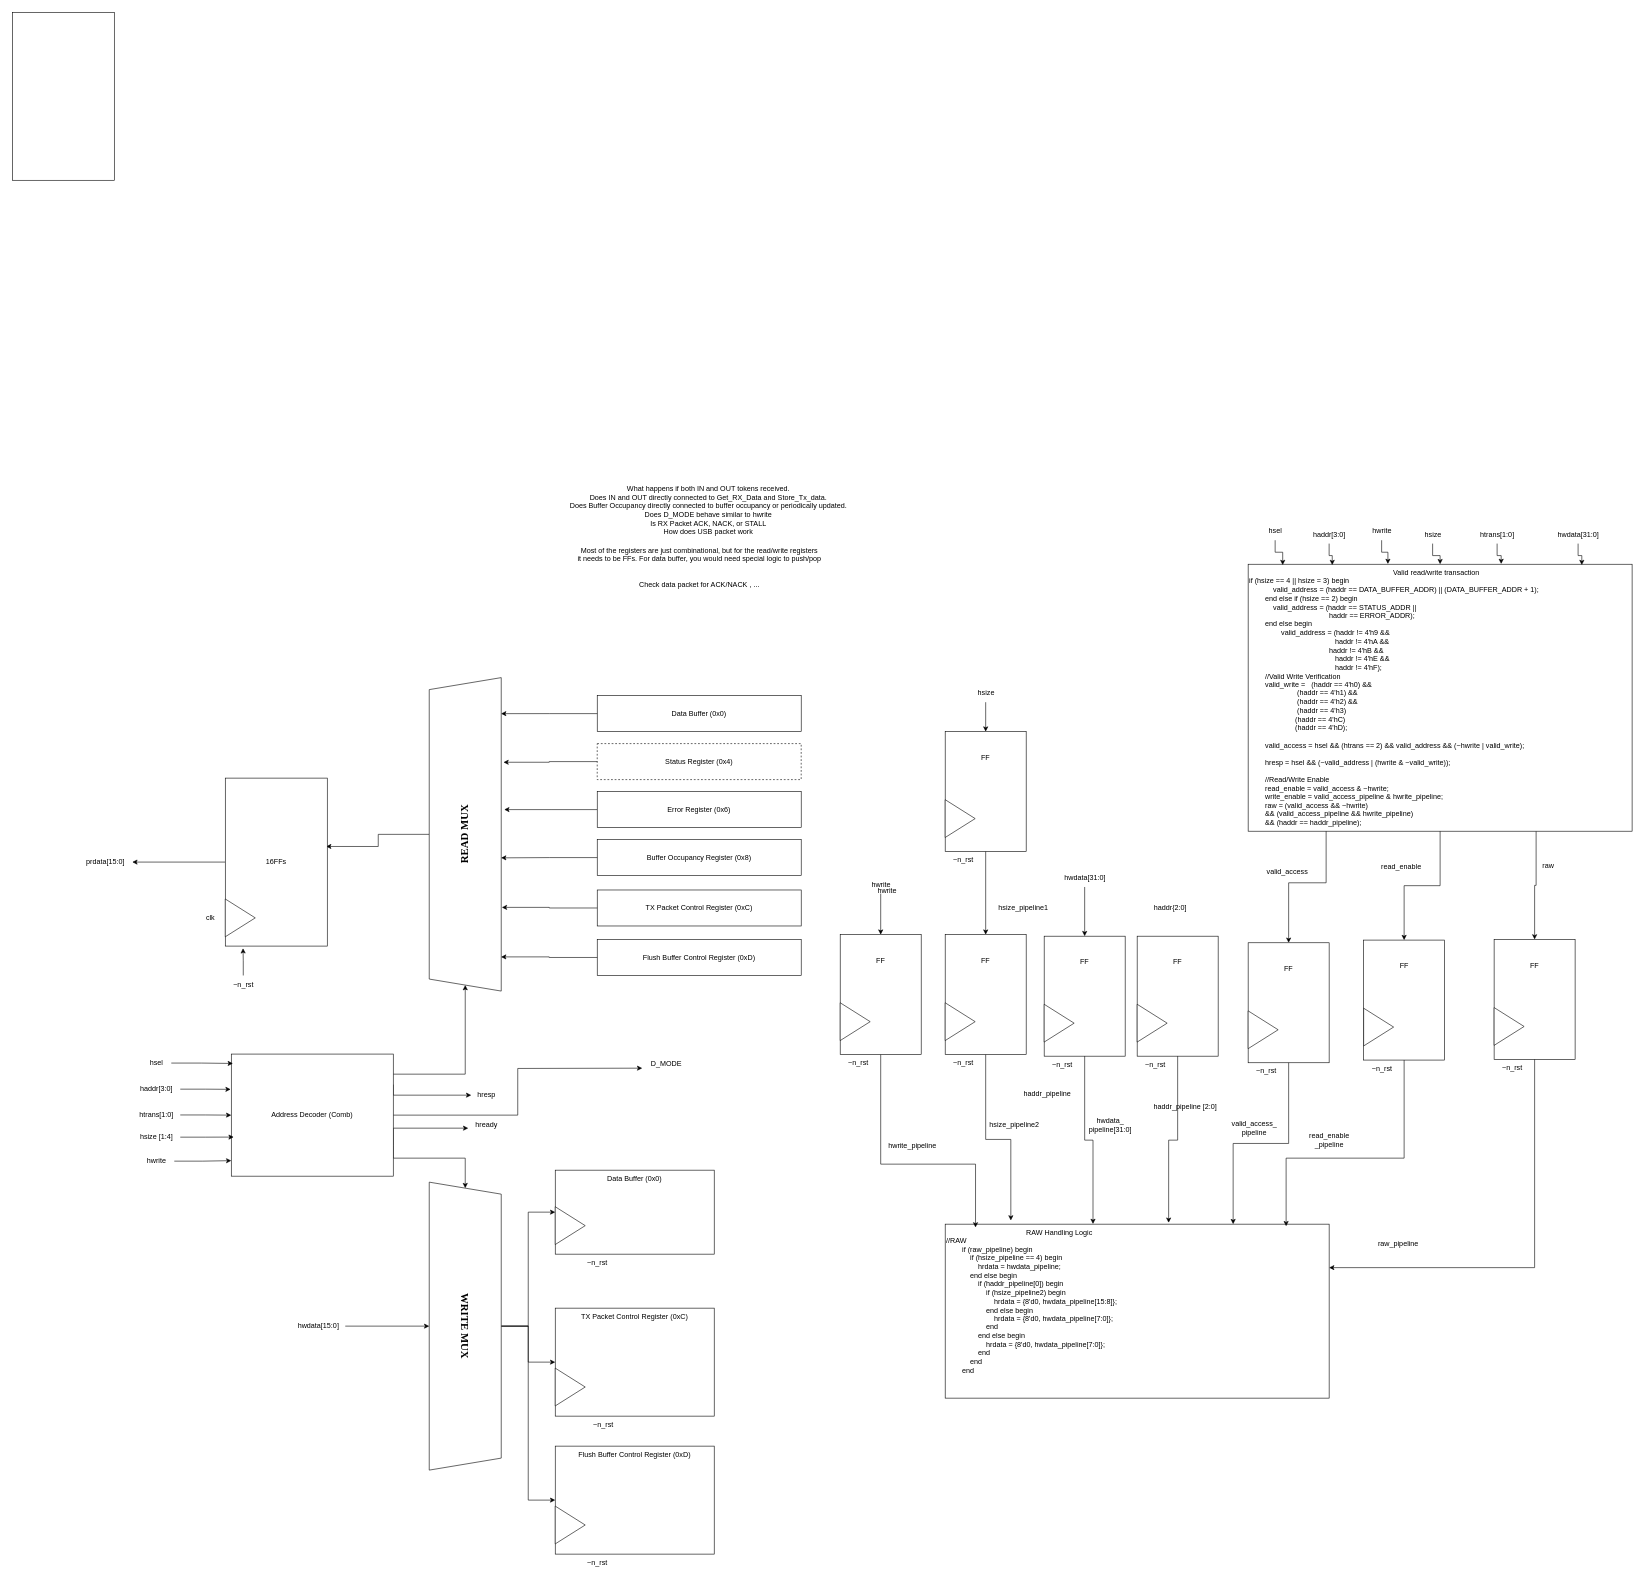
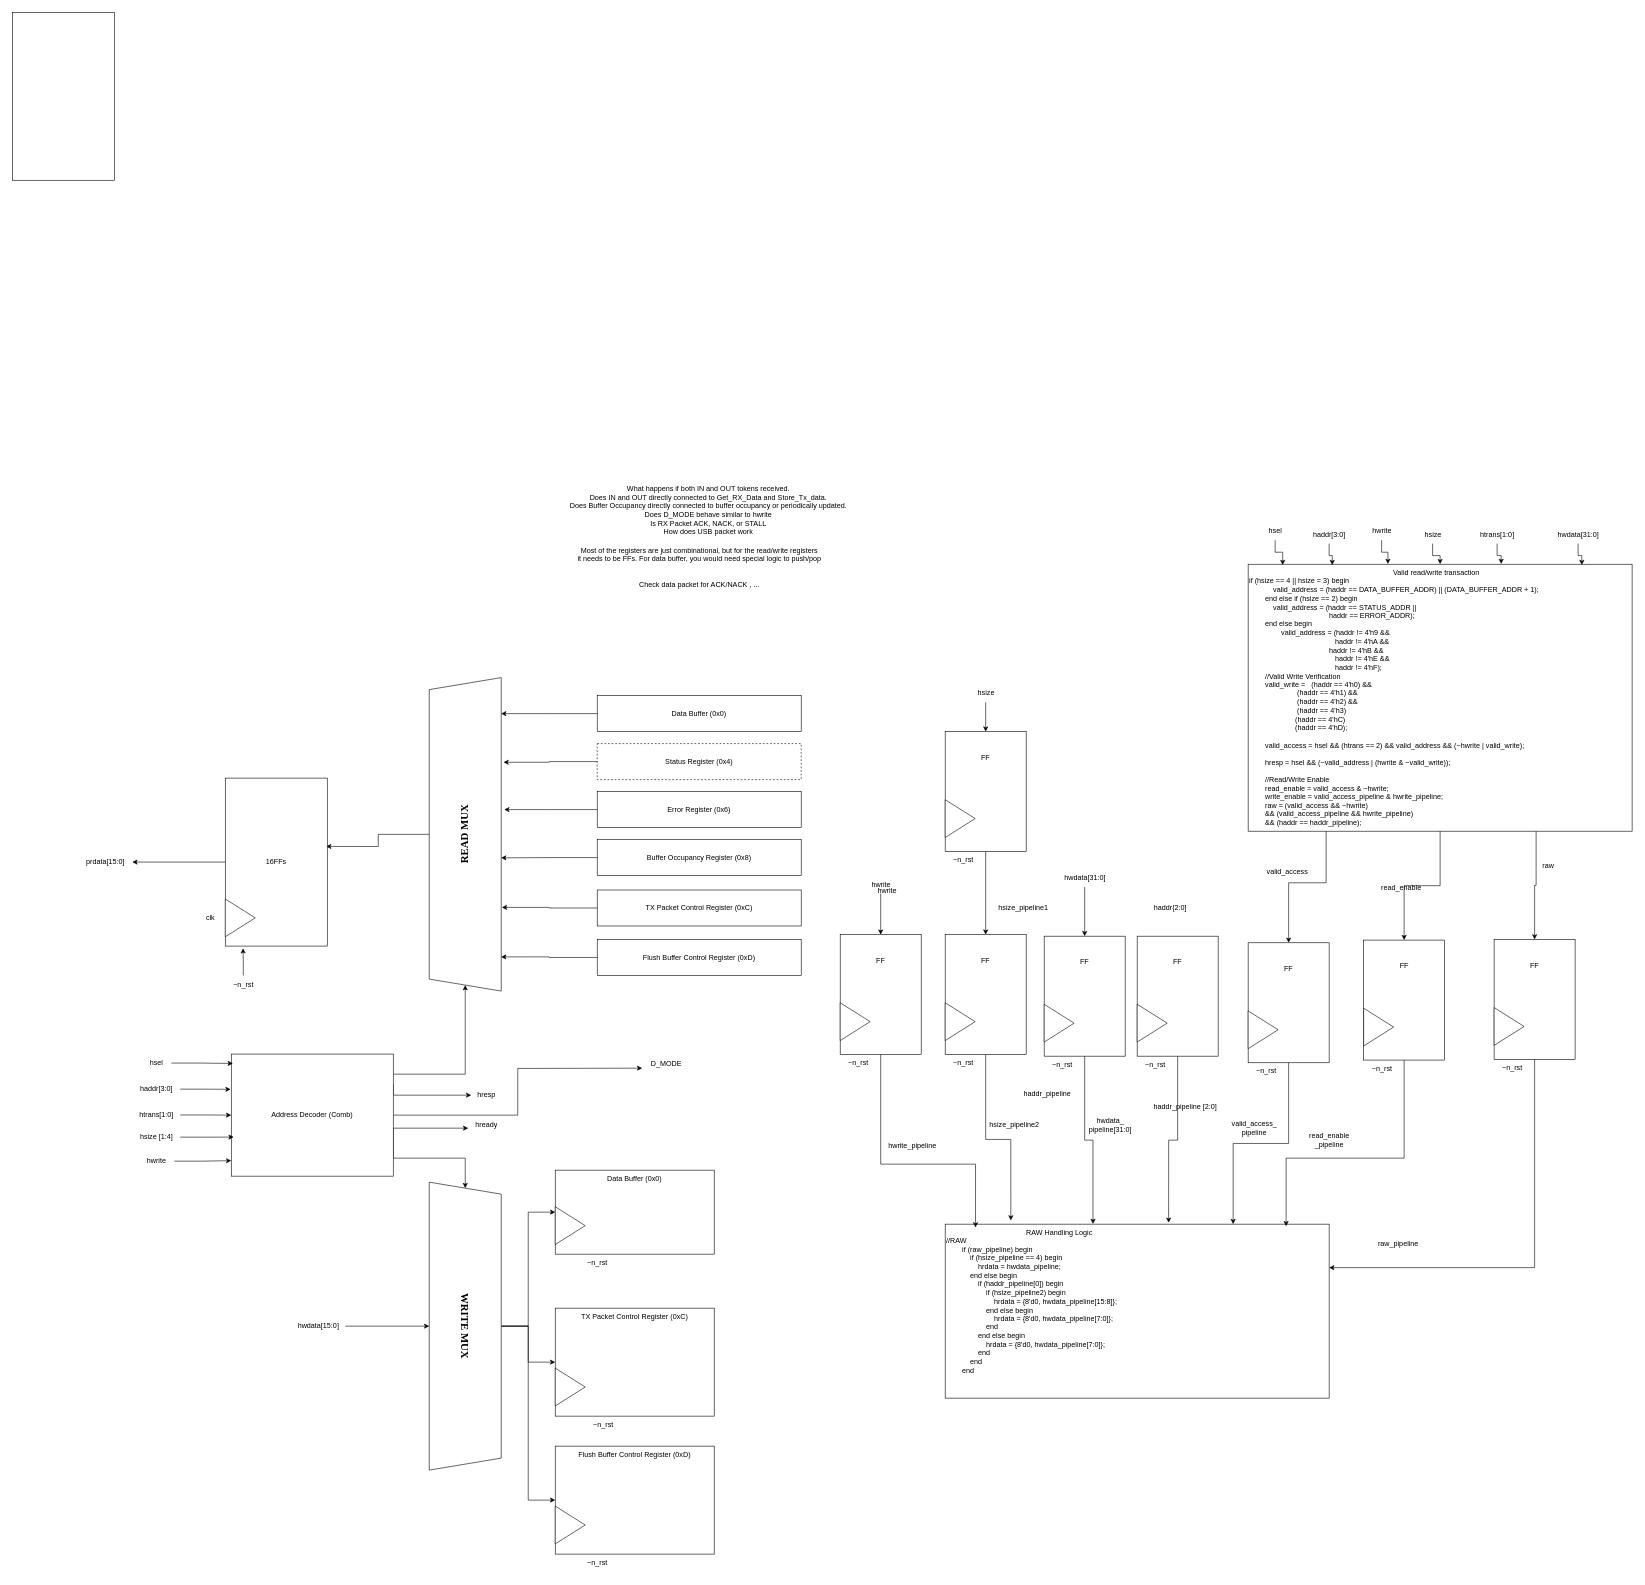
(1401, 867) -> (1401, 888)
